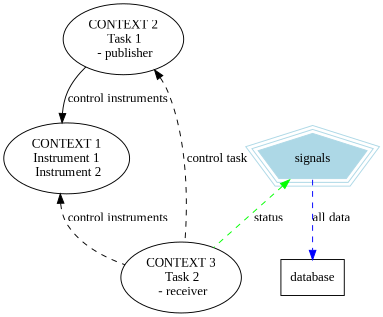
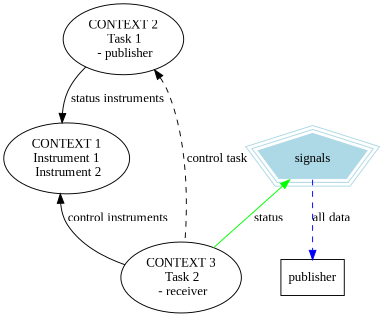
(118, 99) -> (118, 99)
(248, 217) -> (248, 217)
(84, 243) -> (84, 243)
(313, 278) -> (313, 278)
